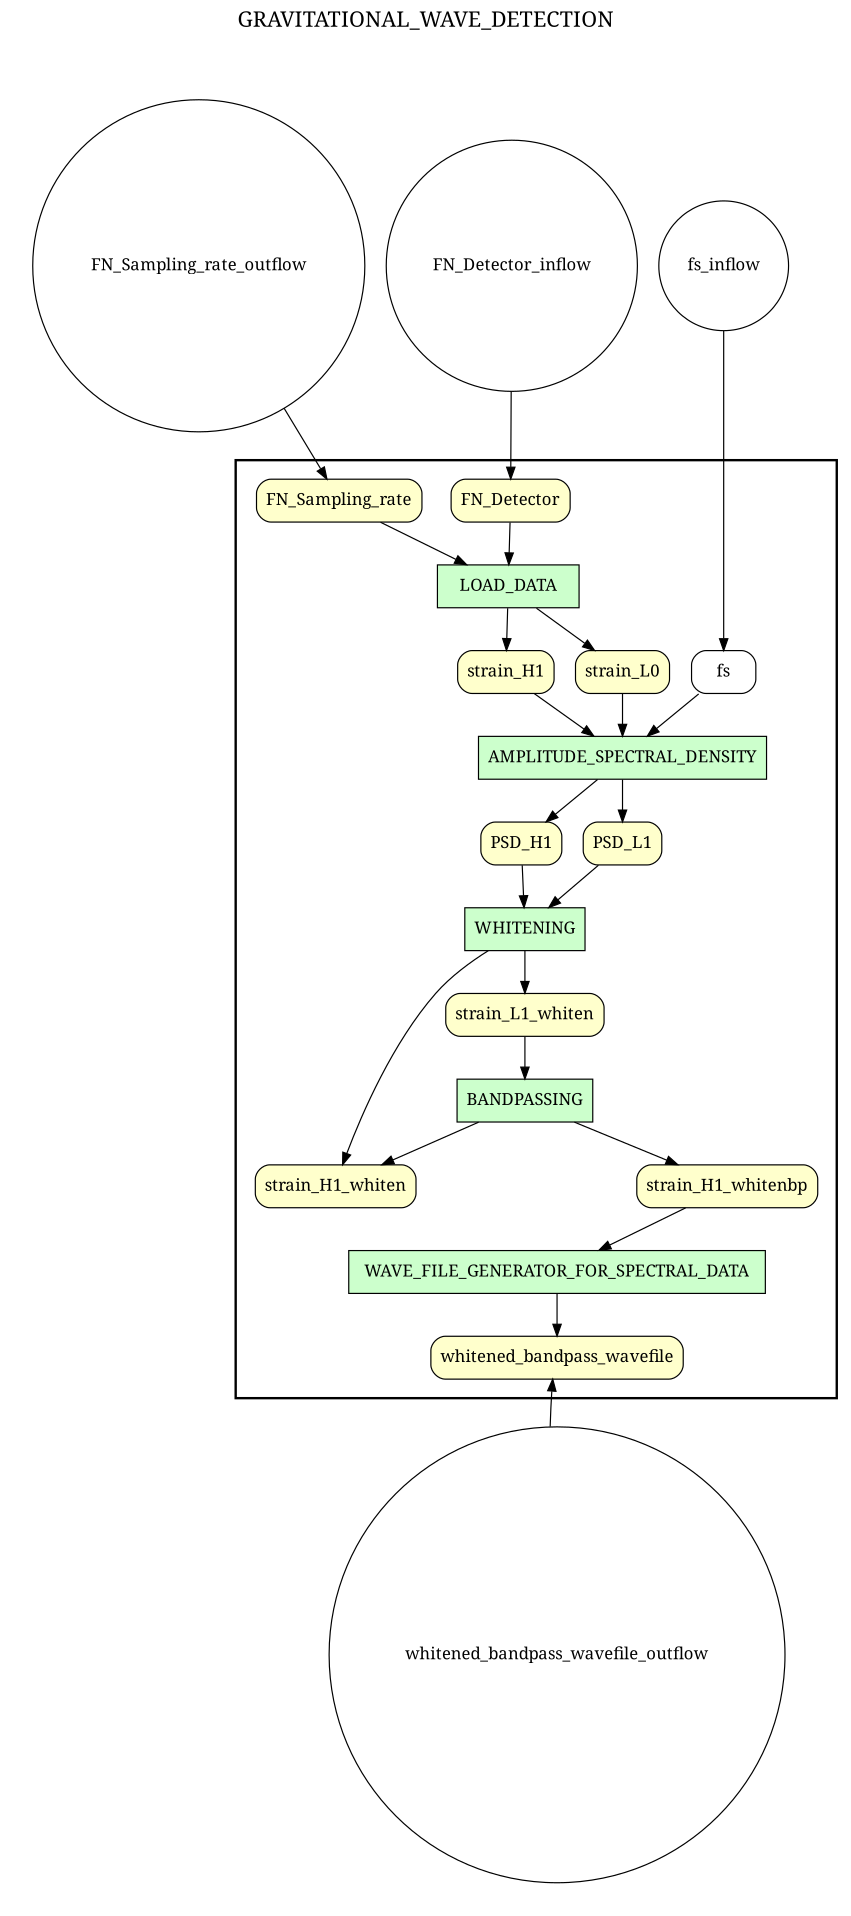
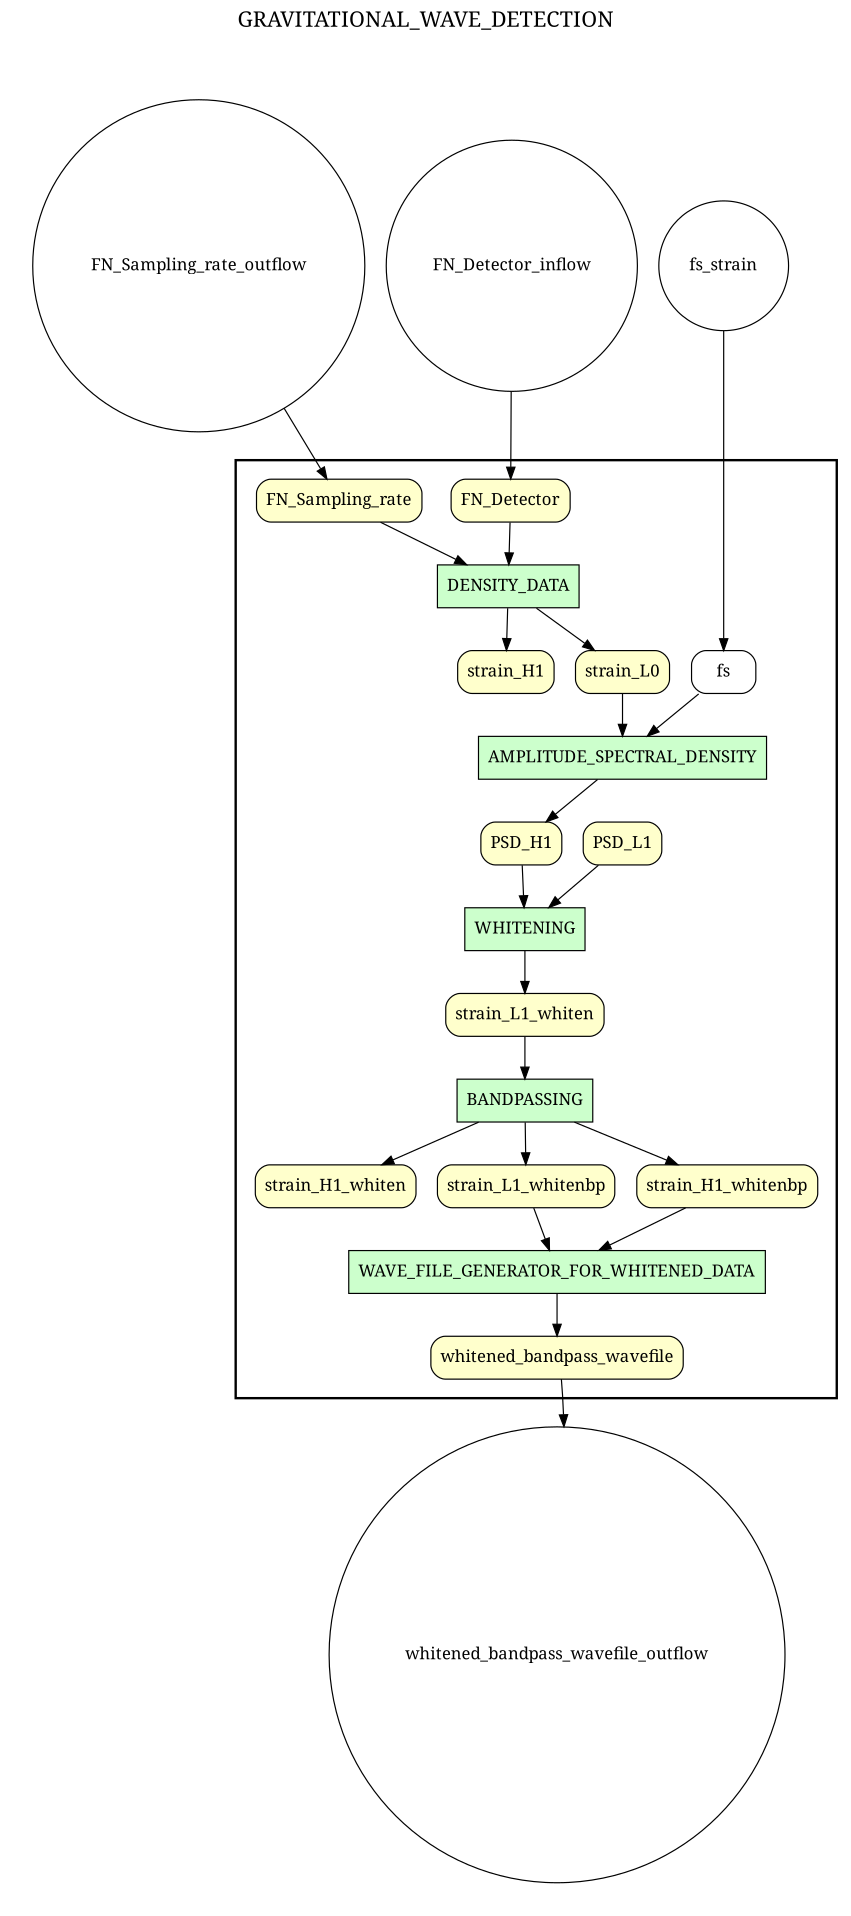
(724, 266) -> (724, 266)
(508, 586) -> (508, 586)
(559, 711) -> none
(623, 795) -> none
(402, 1040) -> none
none -> (526, 1186)
(557, 1272) -> (557, 1272)
(551, 1409) -> (563, 1397)
